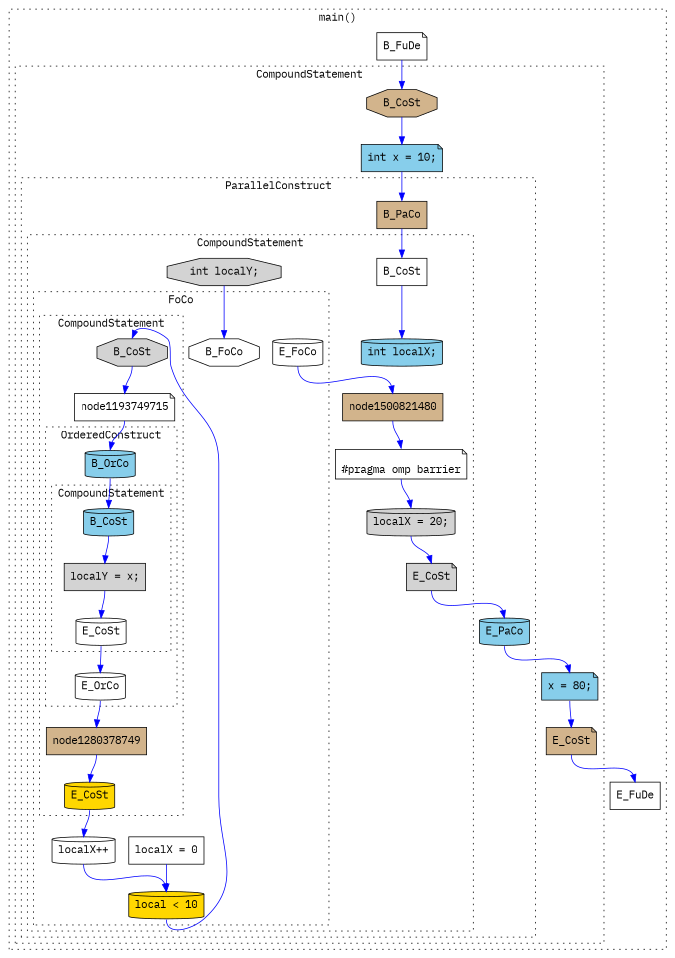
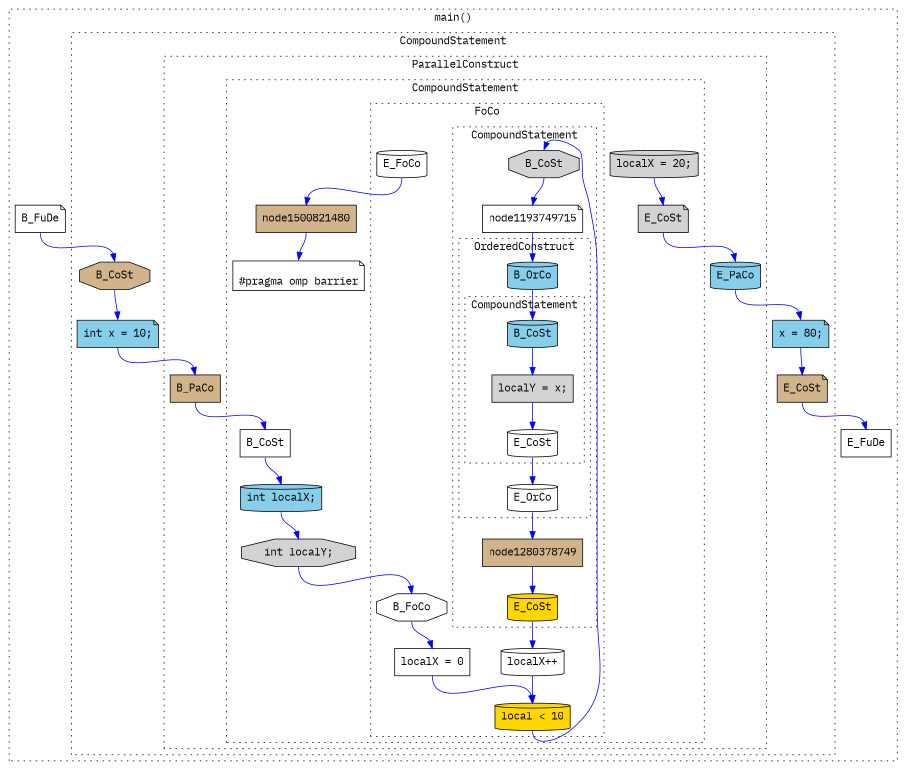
(404, 490) -> none
none -> (287, 523)
none -> (419, 633)
